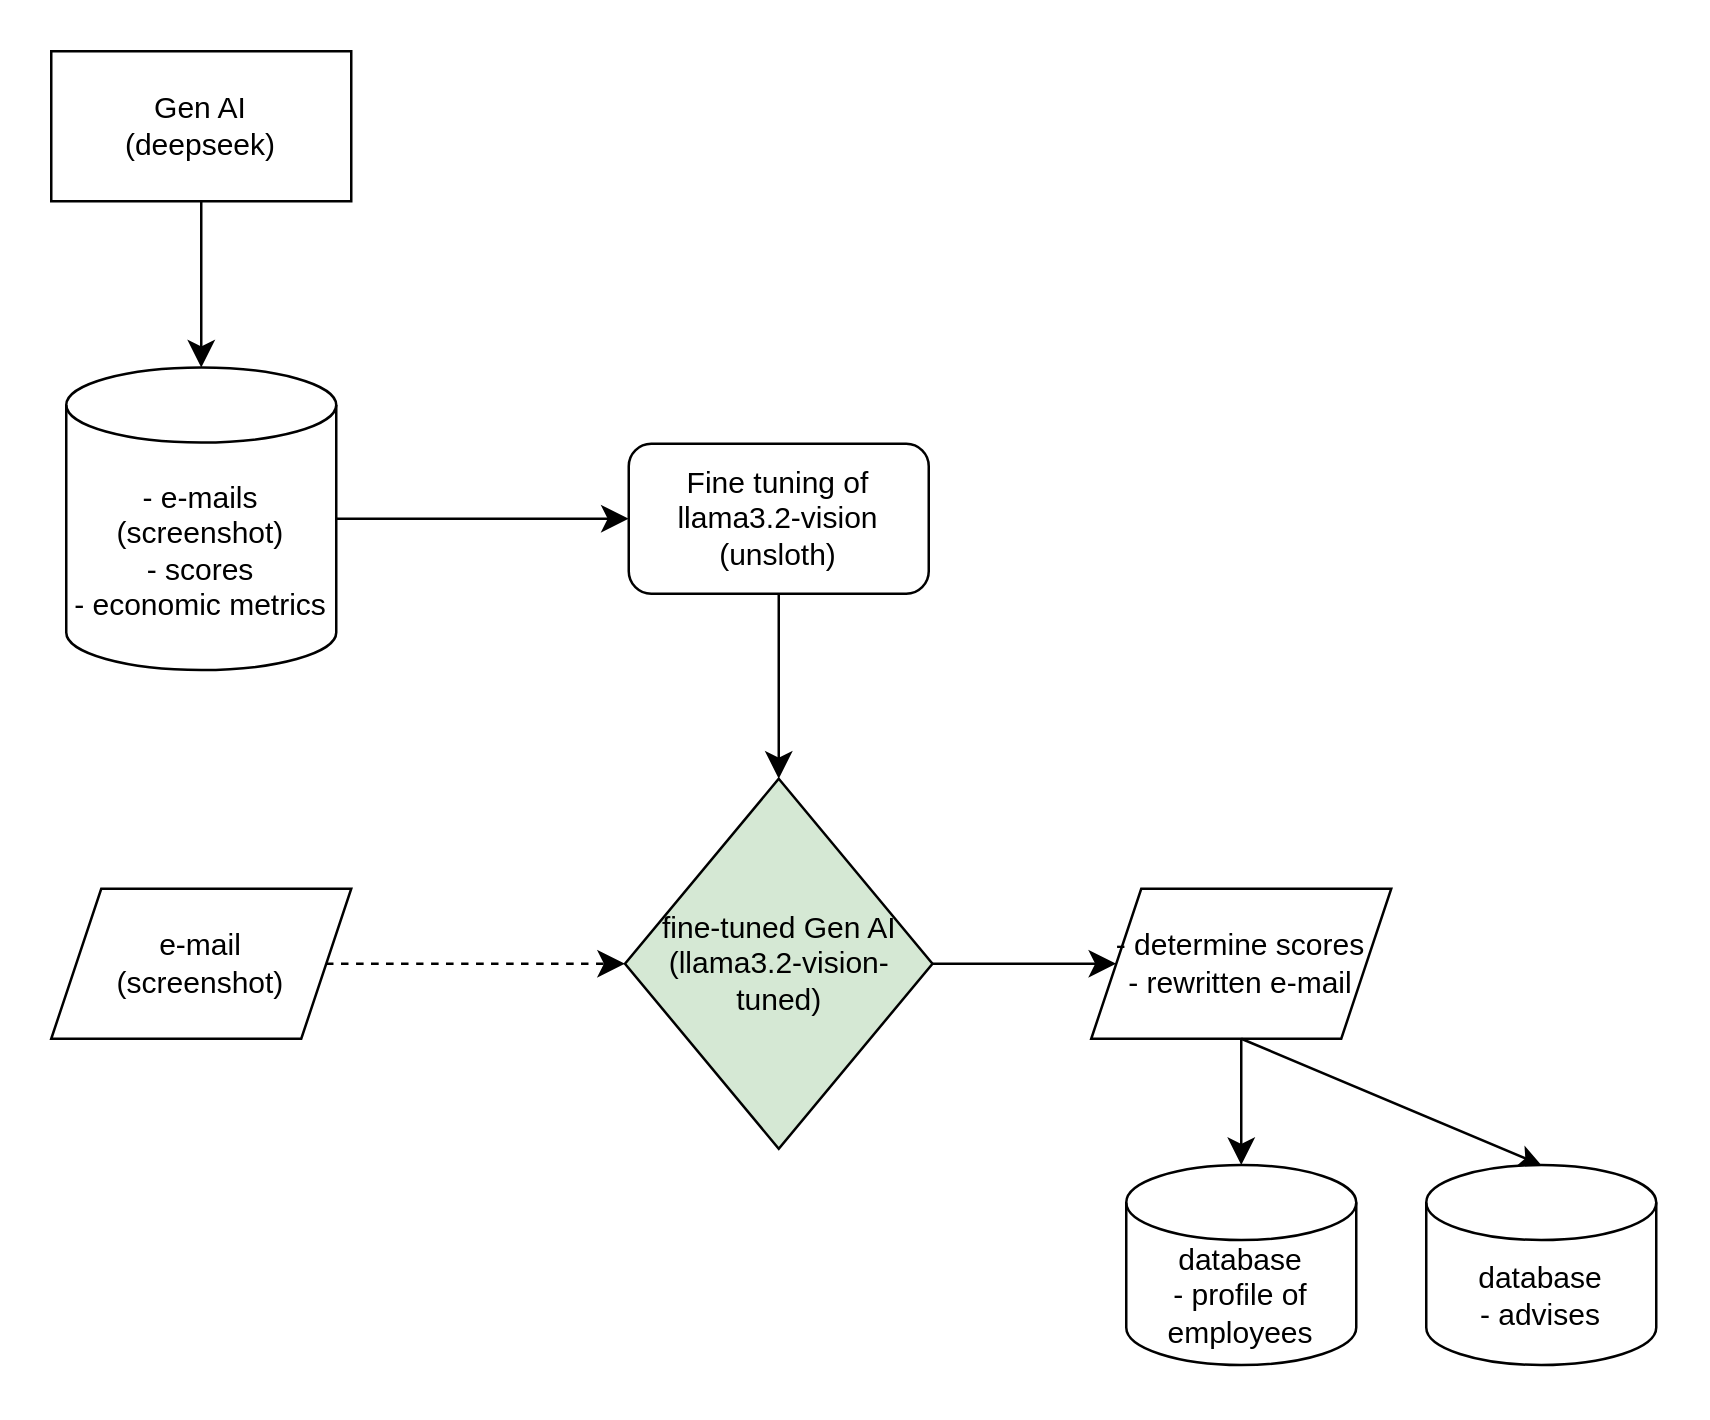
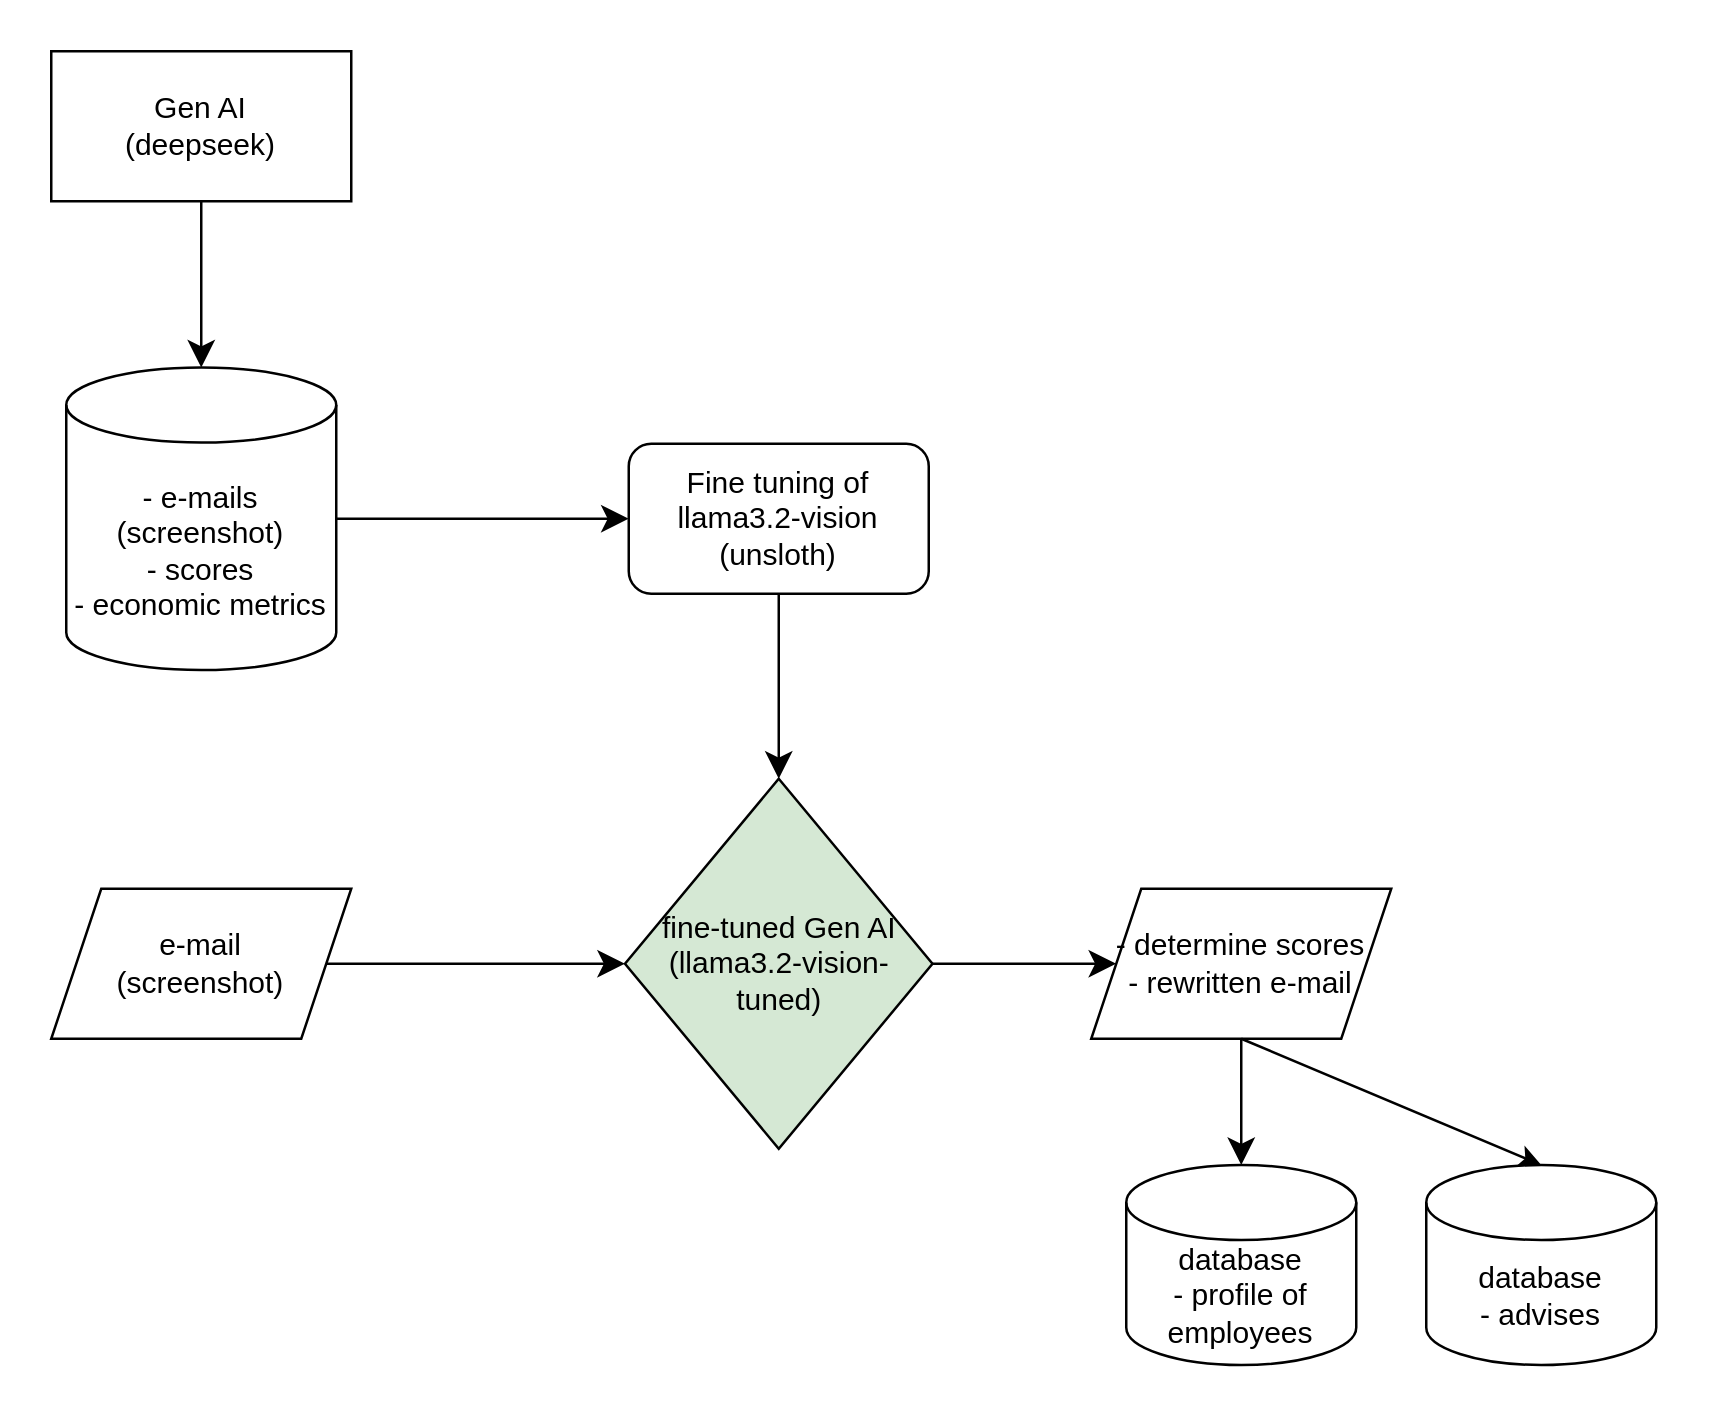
(466, 964) -> (466, 964)
